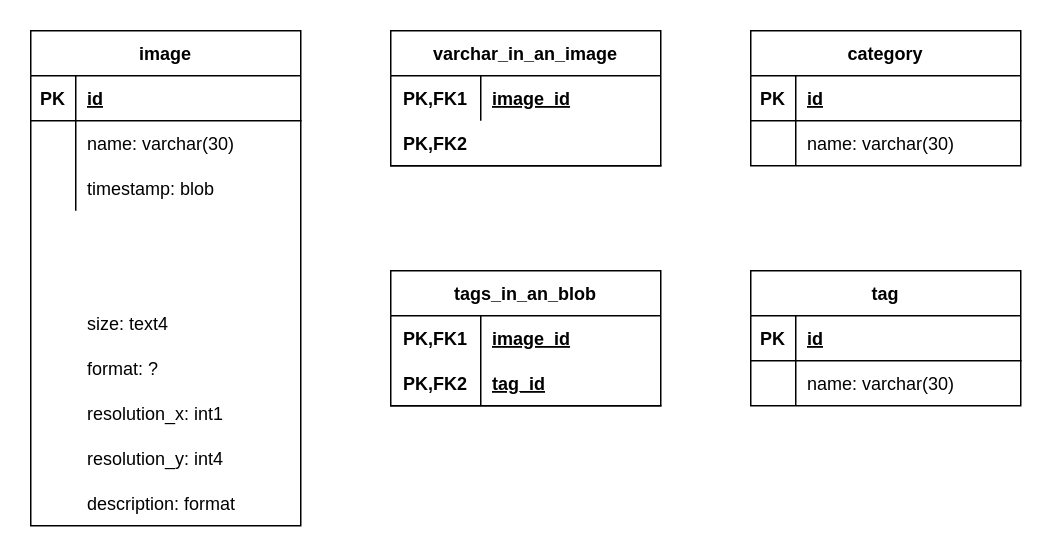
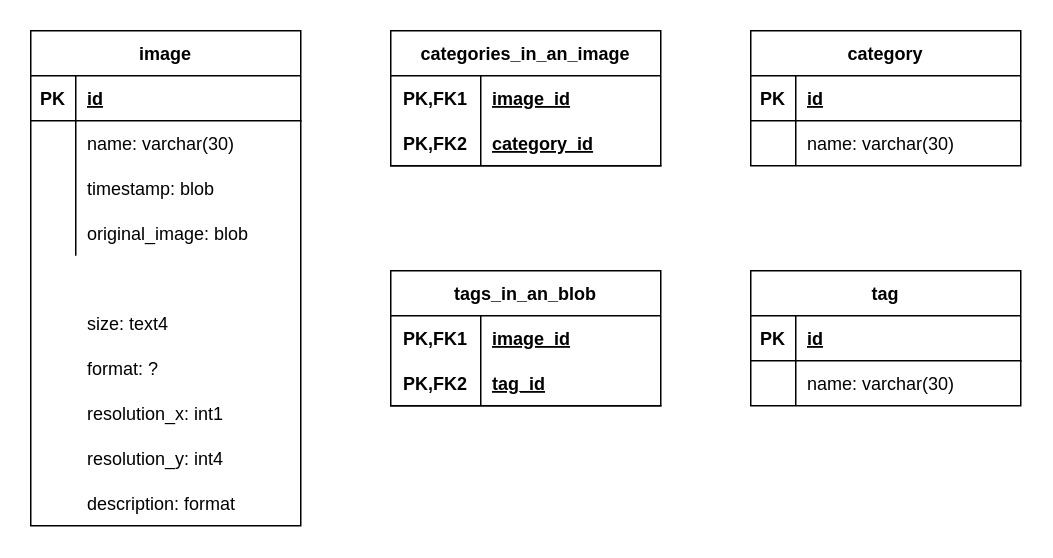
(525, 54) -> (525, 54)
none -> (571, 143)
none -> (188, 233)
